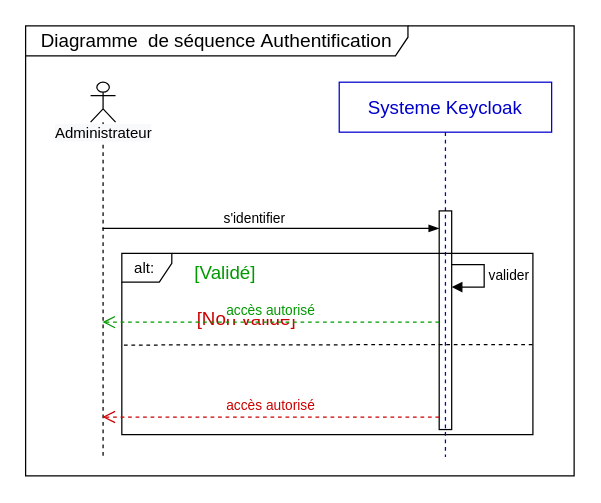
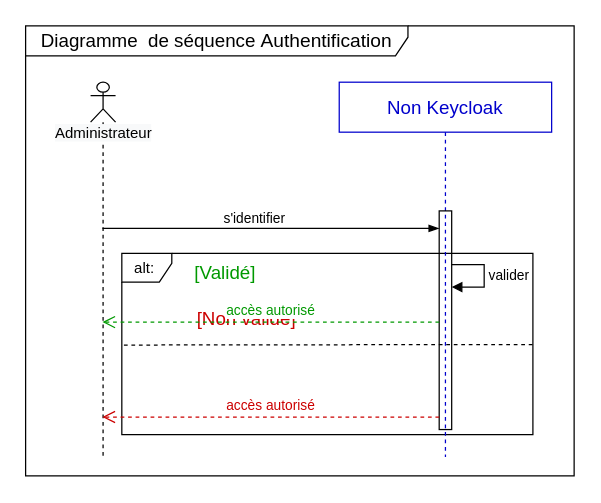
(446, 107) -> (446, 107)
